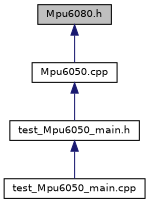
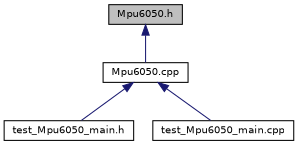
(75, 15) -> (146, 15)
(75, 165) -> (189, 105)
